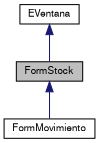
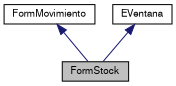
(50, 105) -> (76, 47)
